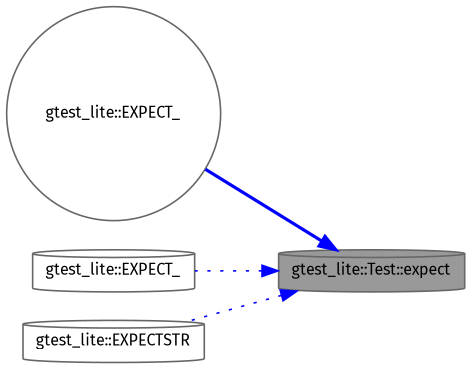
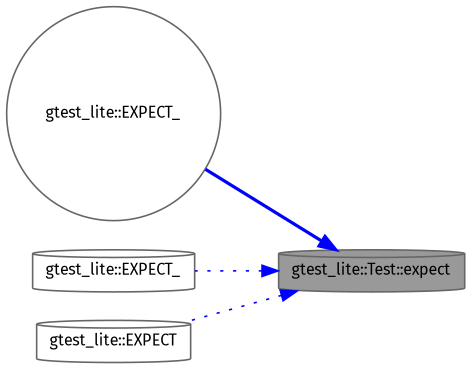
(114, 341) -> (114, 341)
